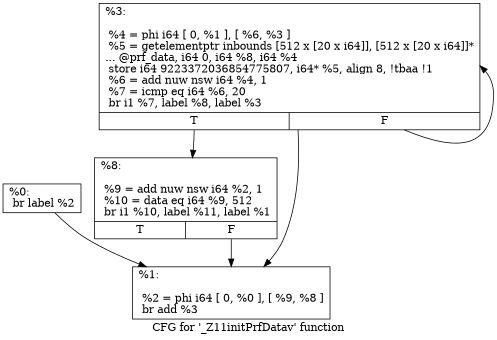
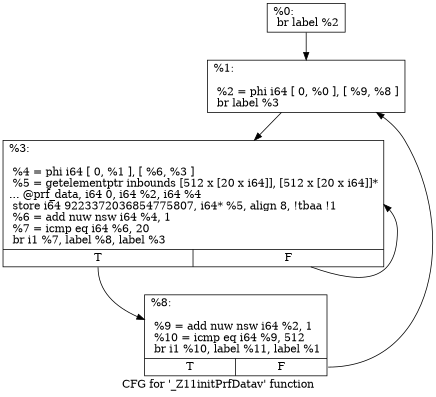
(201, 58) -> (105, 195)
(295, 198) -> (271, 124)
(177, 201) -> (228, 338)
(168, 310) -> (246, 103)
